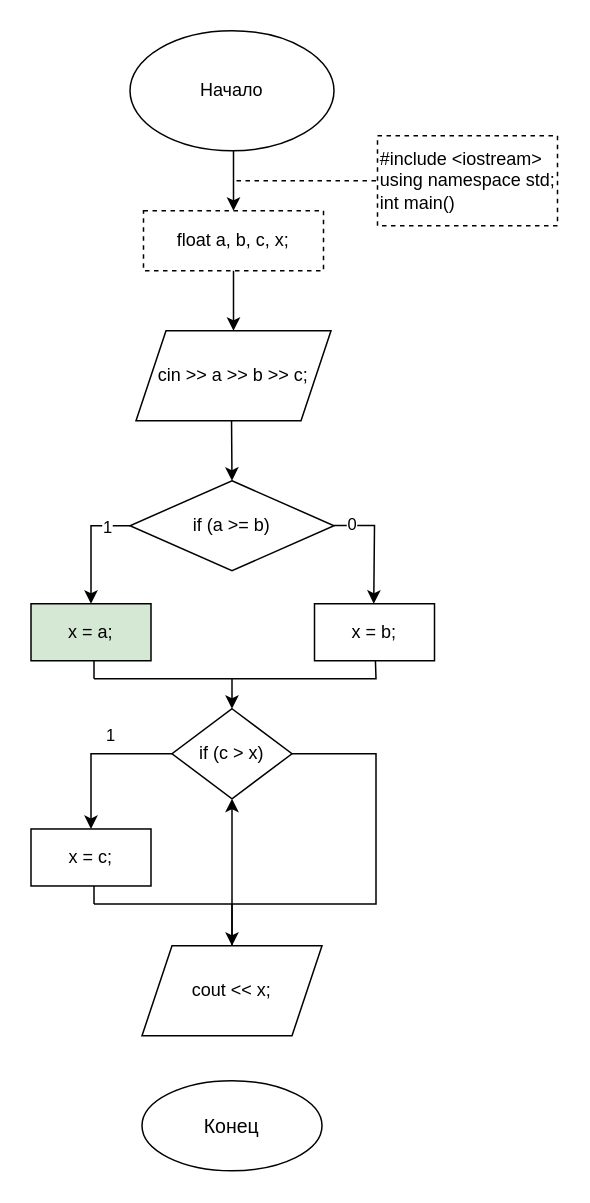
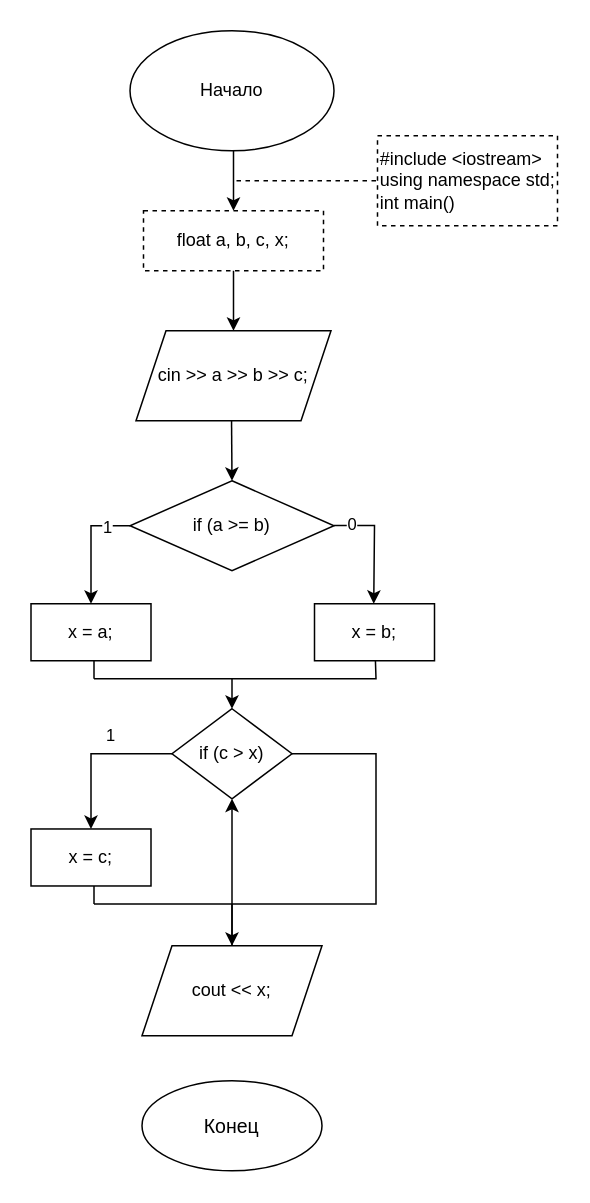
(91, 632) -> (91, 632)
